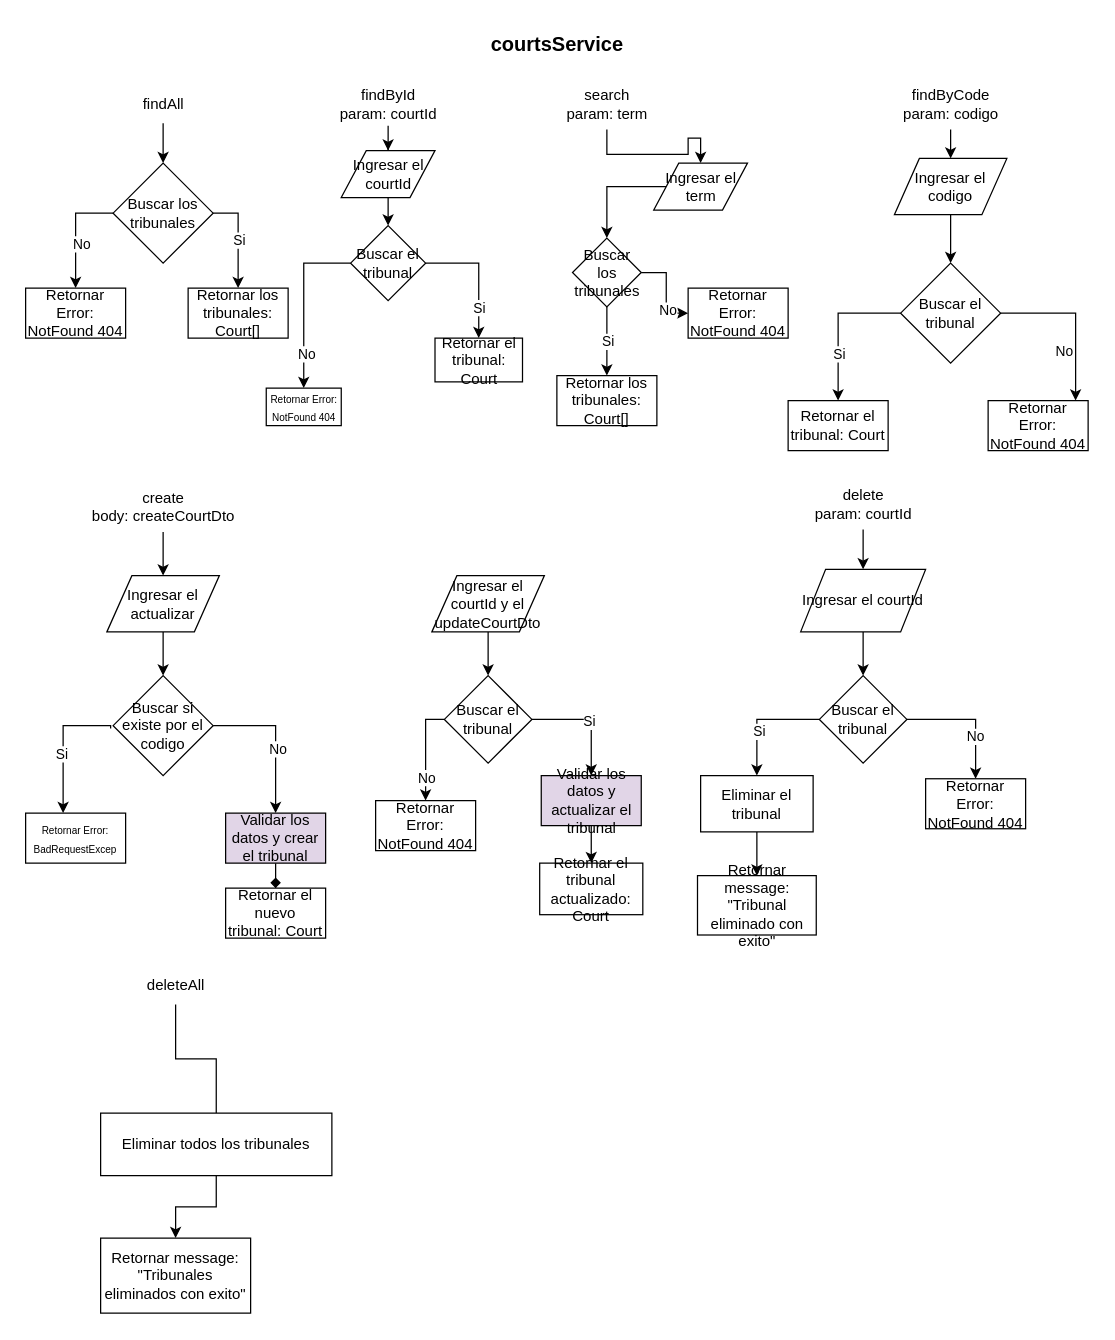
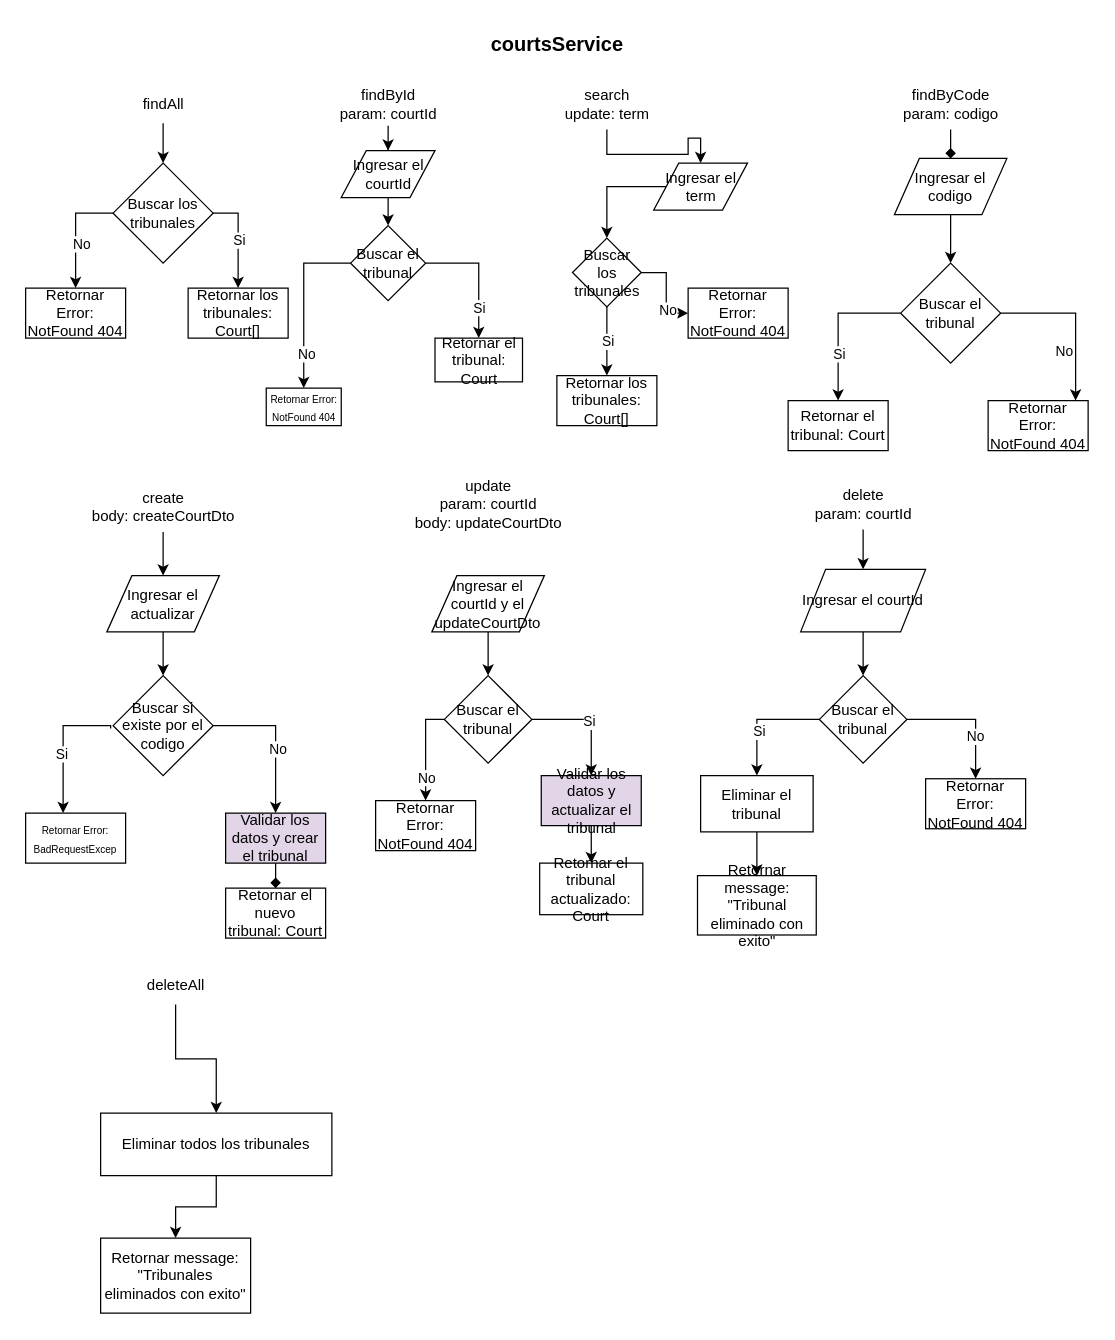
(608, 104) -> (608, 104)
(951, 148) -> (951, 147)
none -> (488, 504)
(216, 1106) -> (216, 1103)
